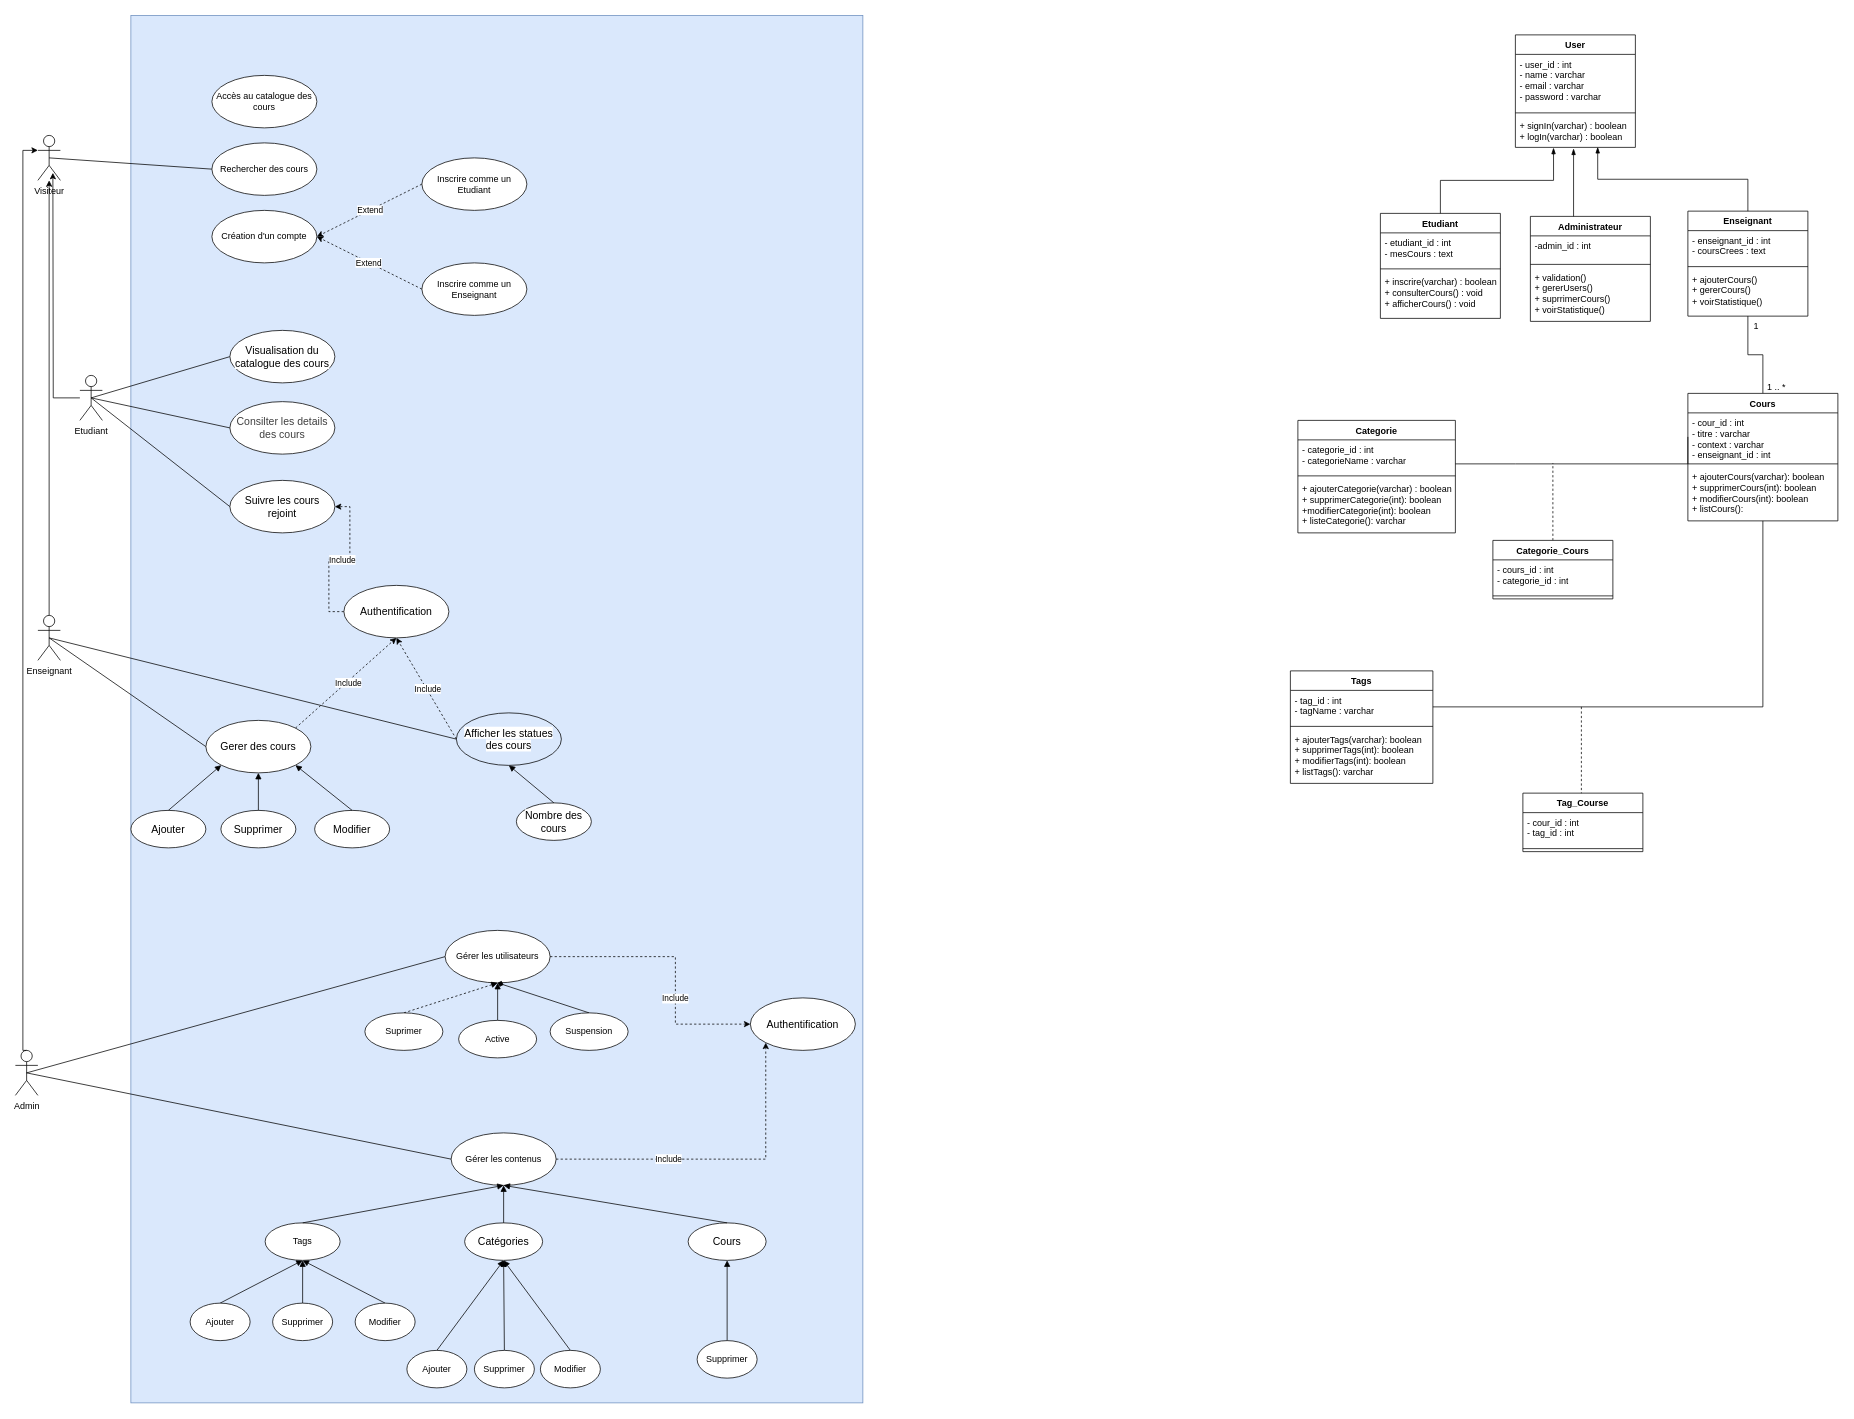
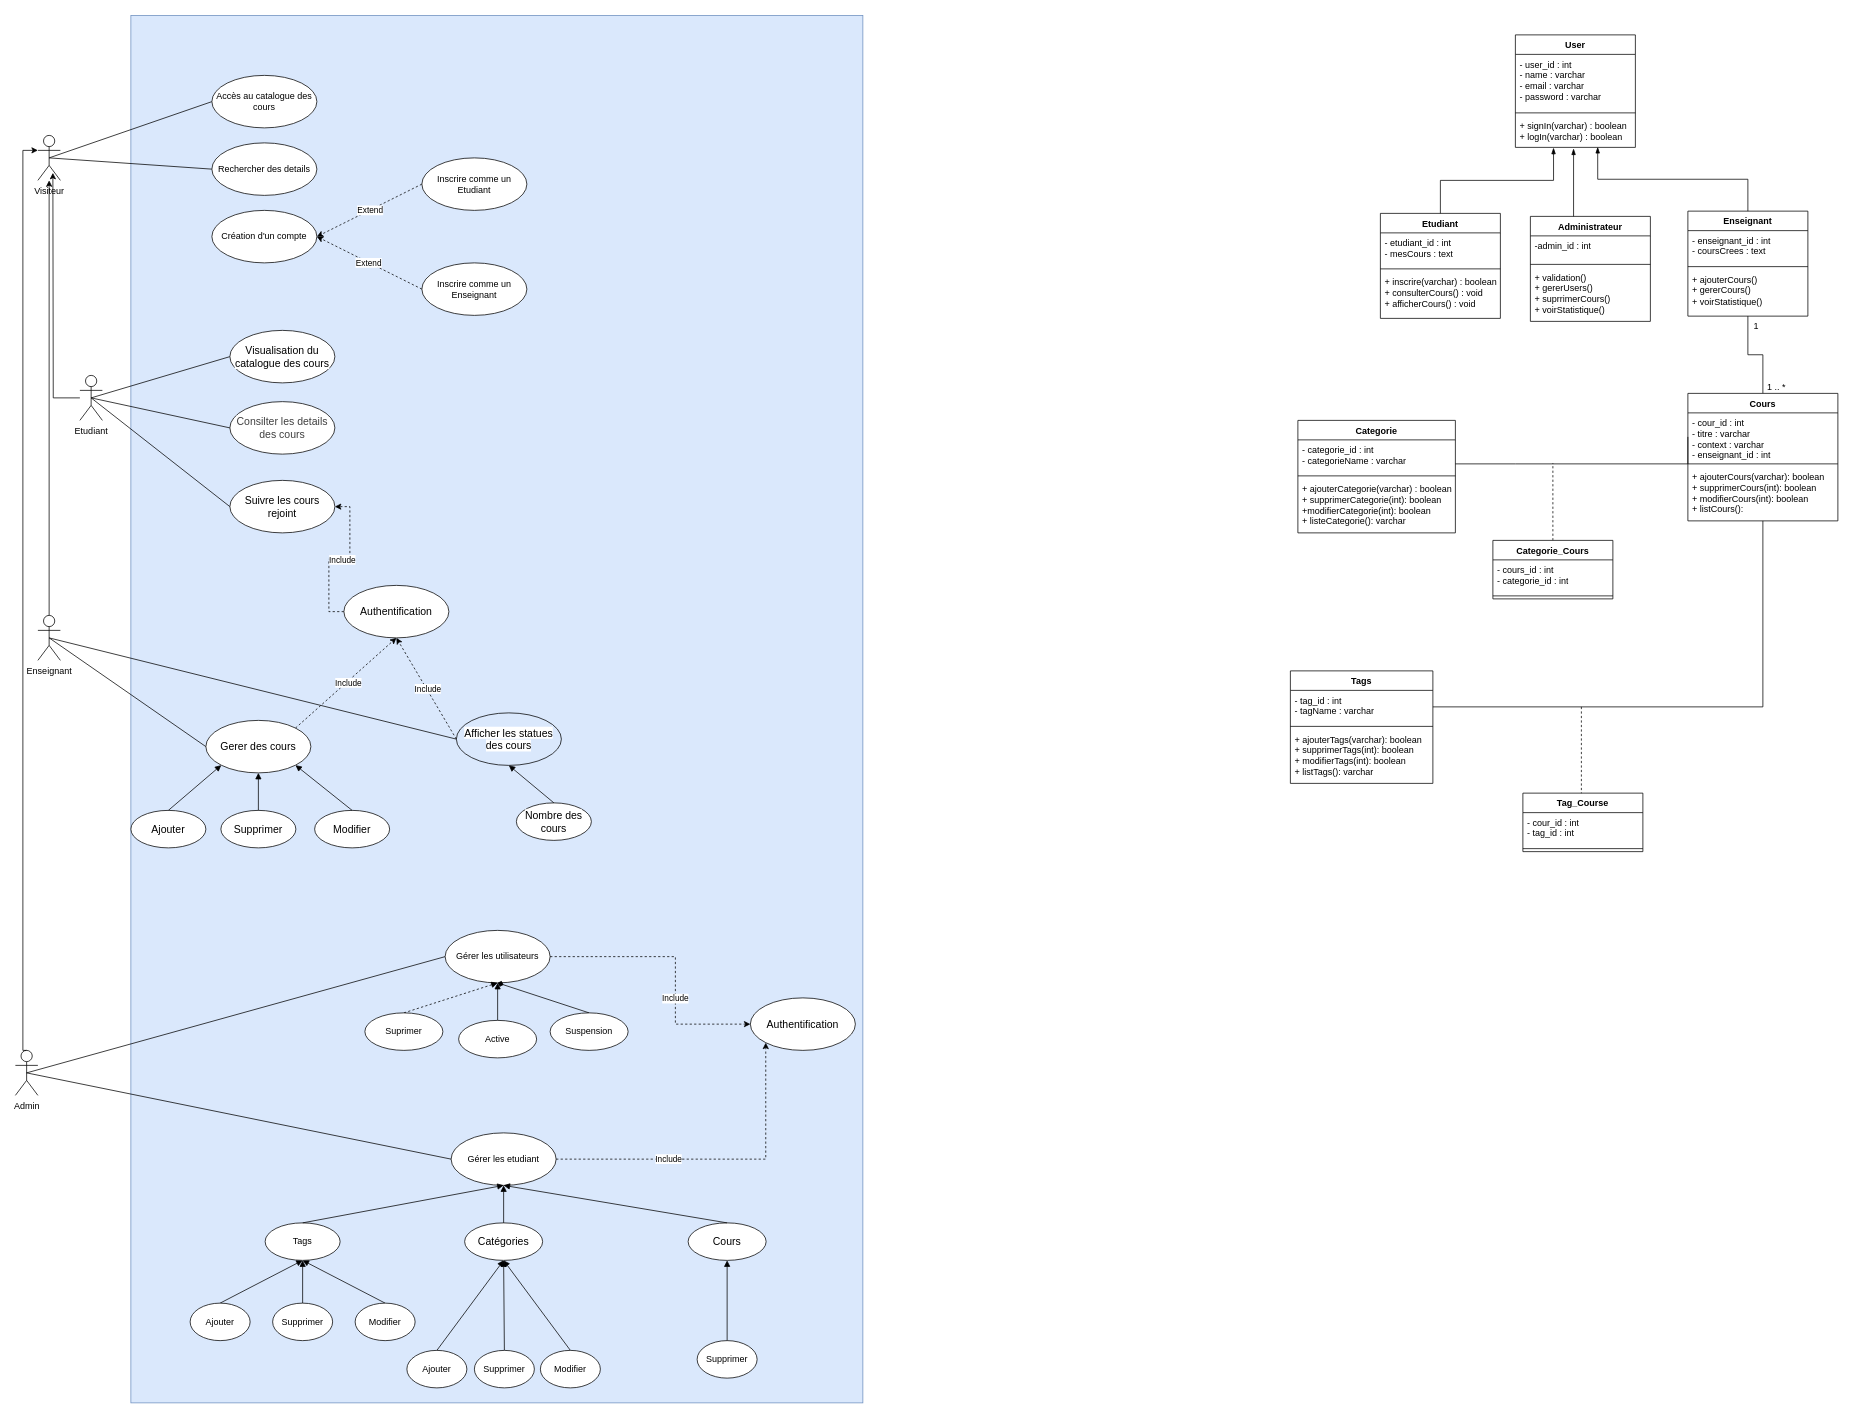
none -> (135, 128)
(264, 169) -> (264, 169)
(504, 1159) -> (504, 1159)
